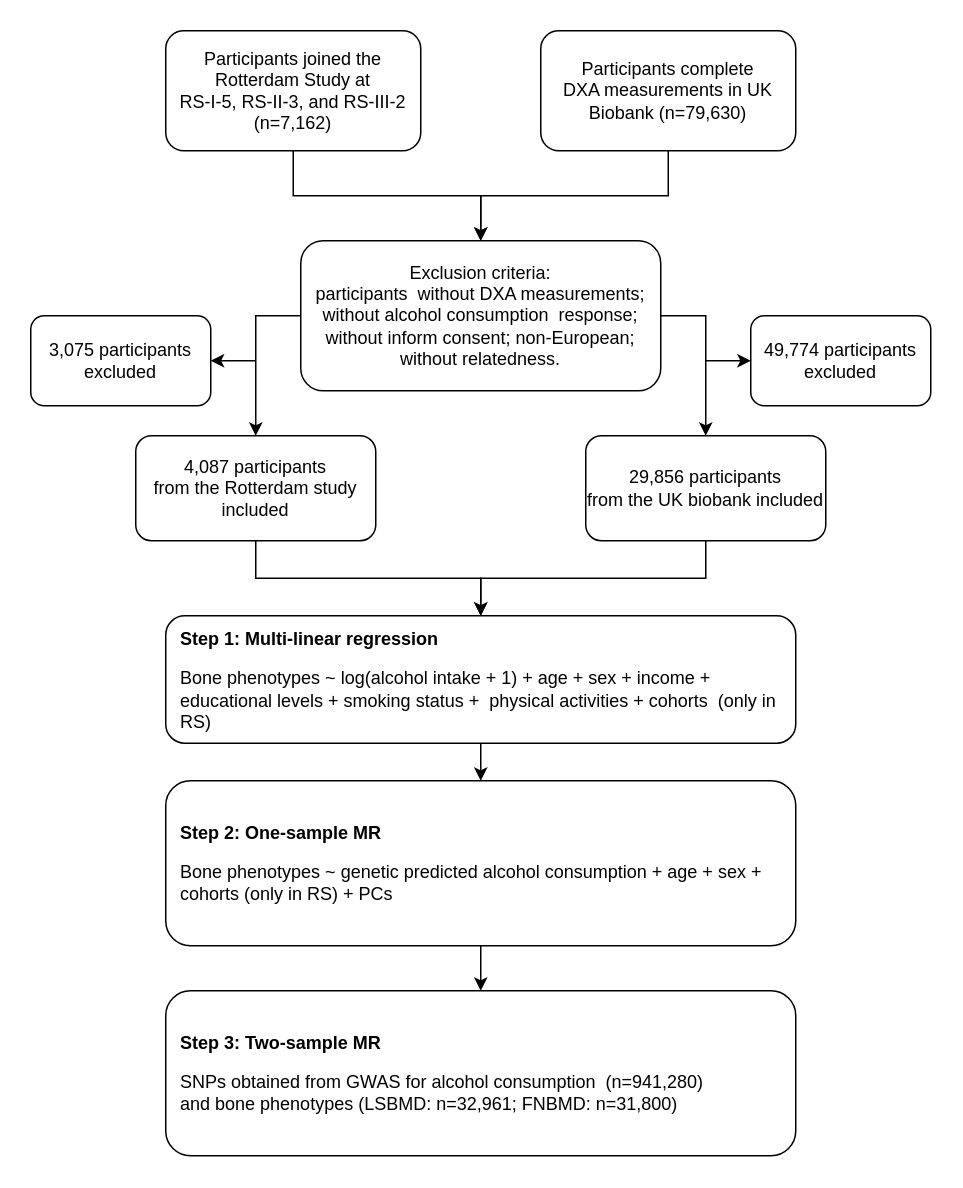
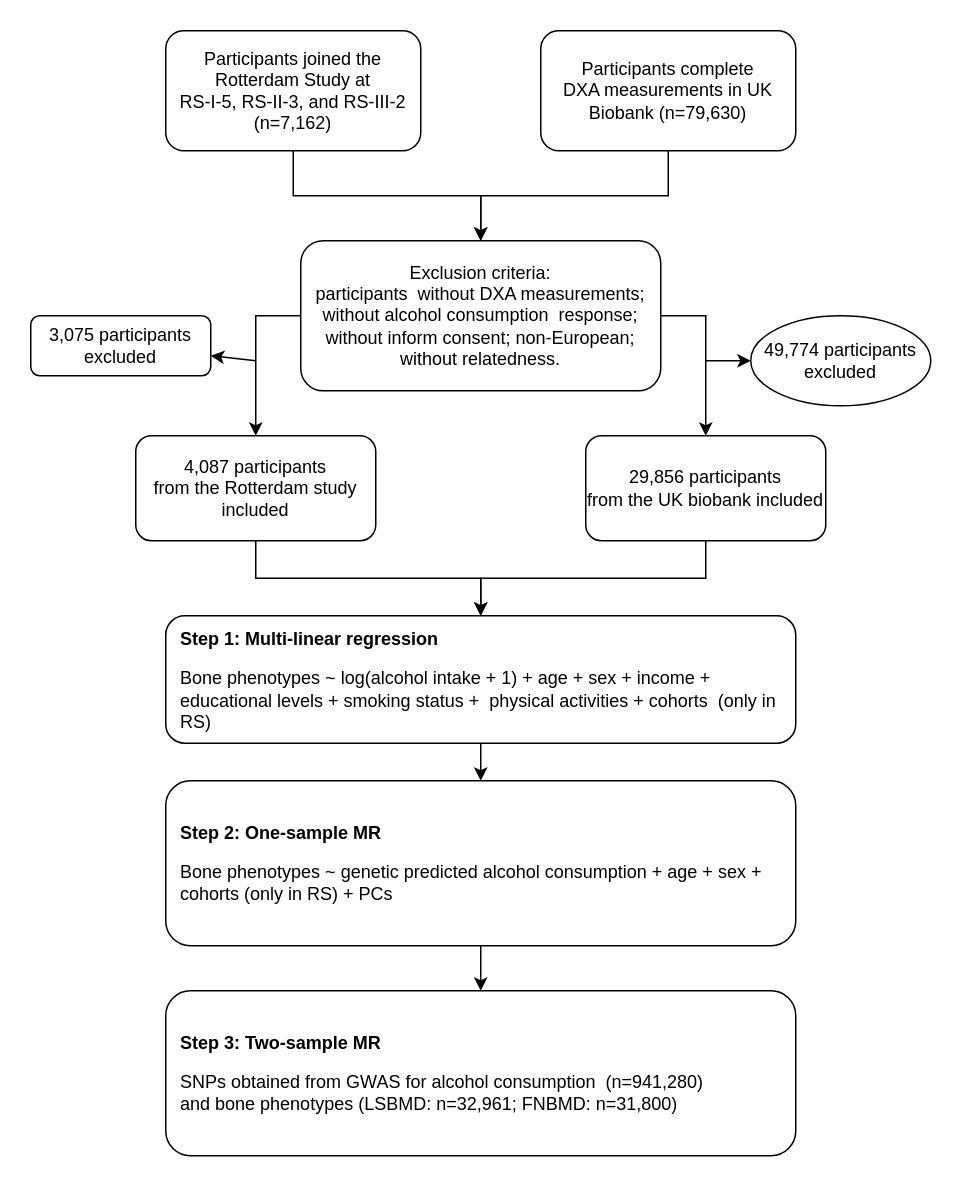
(121, 361) -> (121, 346)
(841, 361) -> (841, 361)
